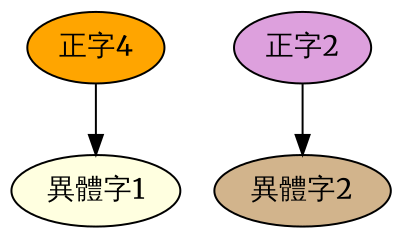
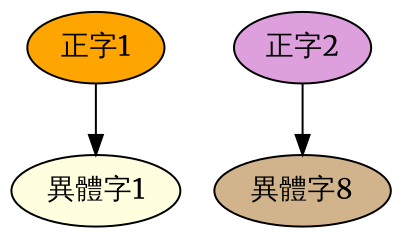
(96, 48) -> (96, 48)
(303, 191) -> (303, 191)
